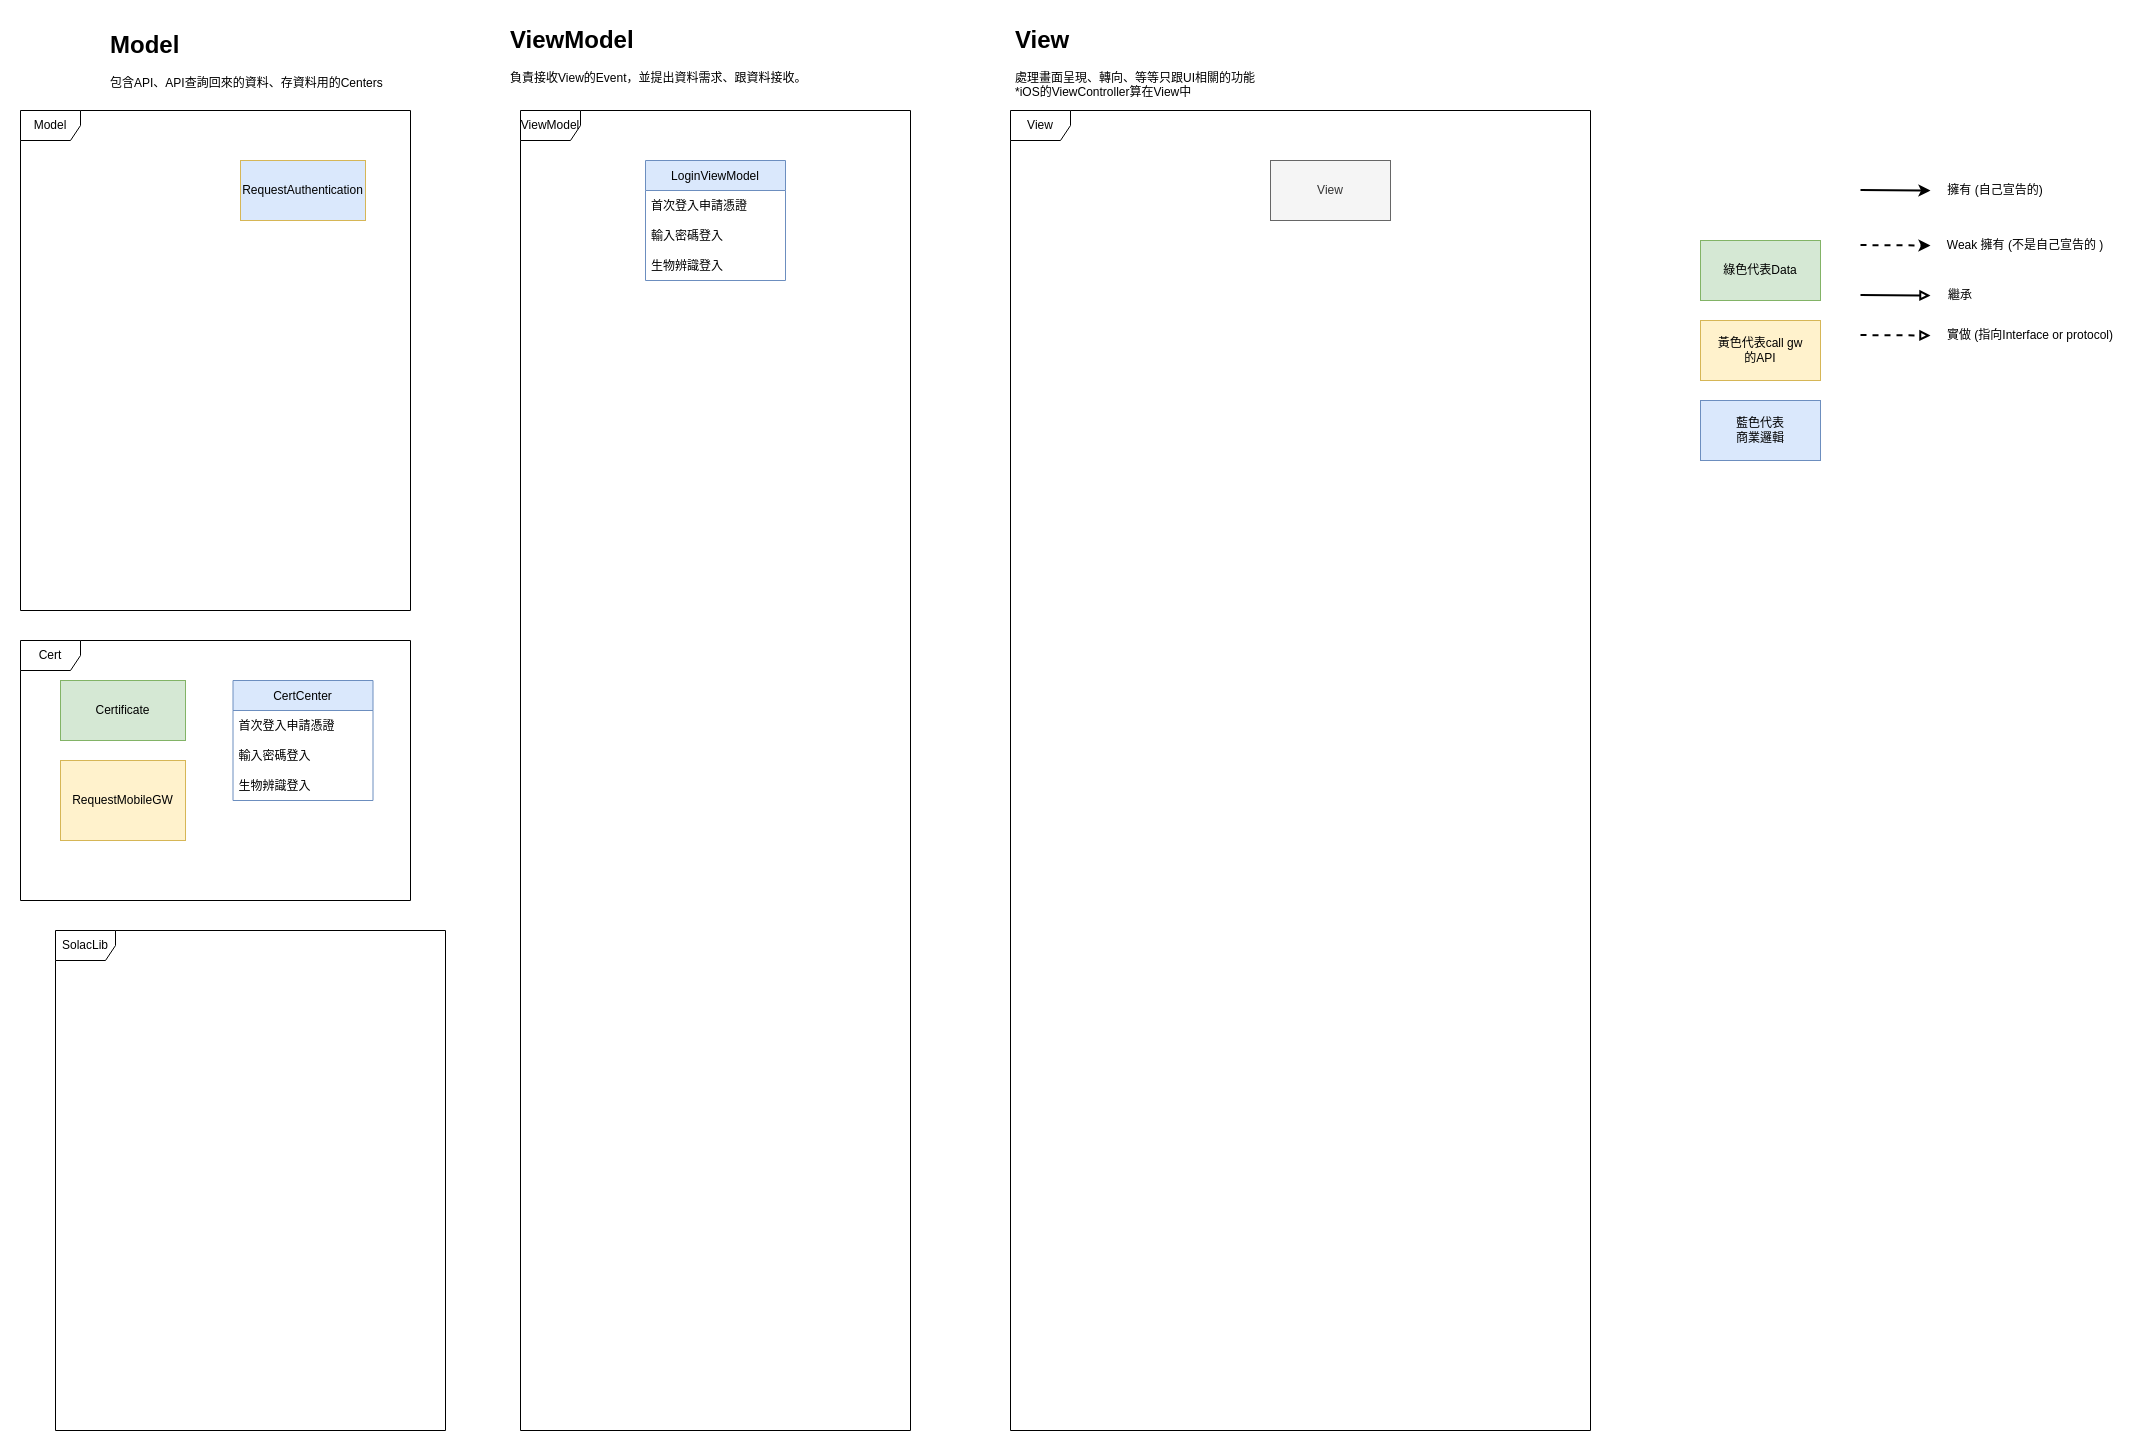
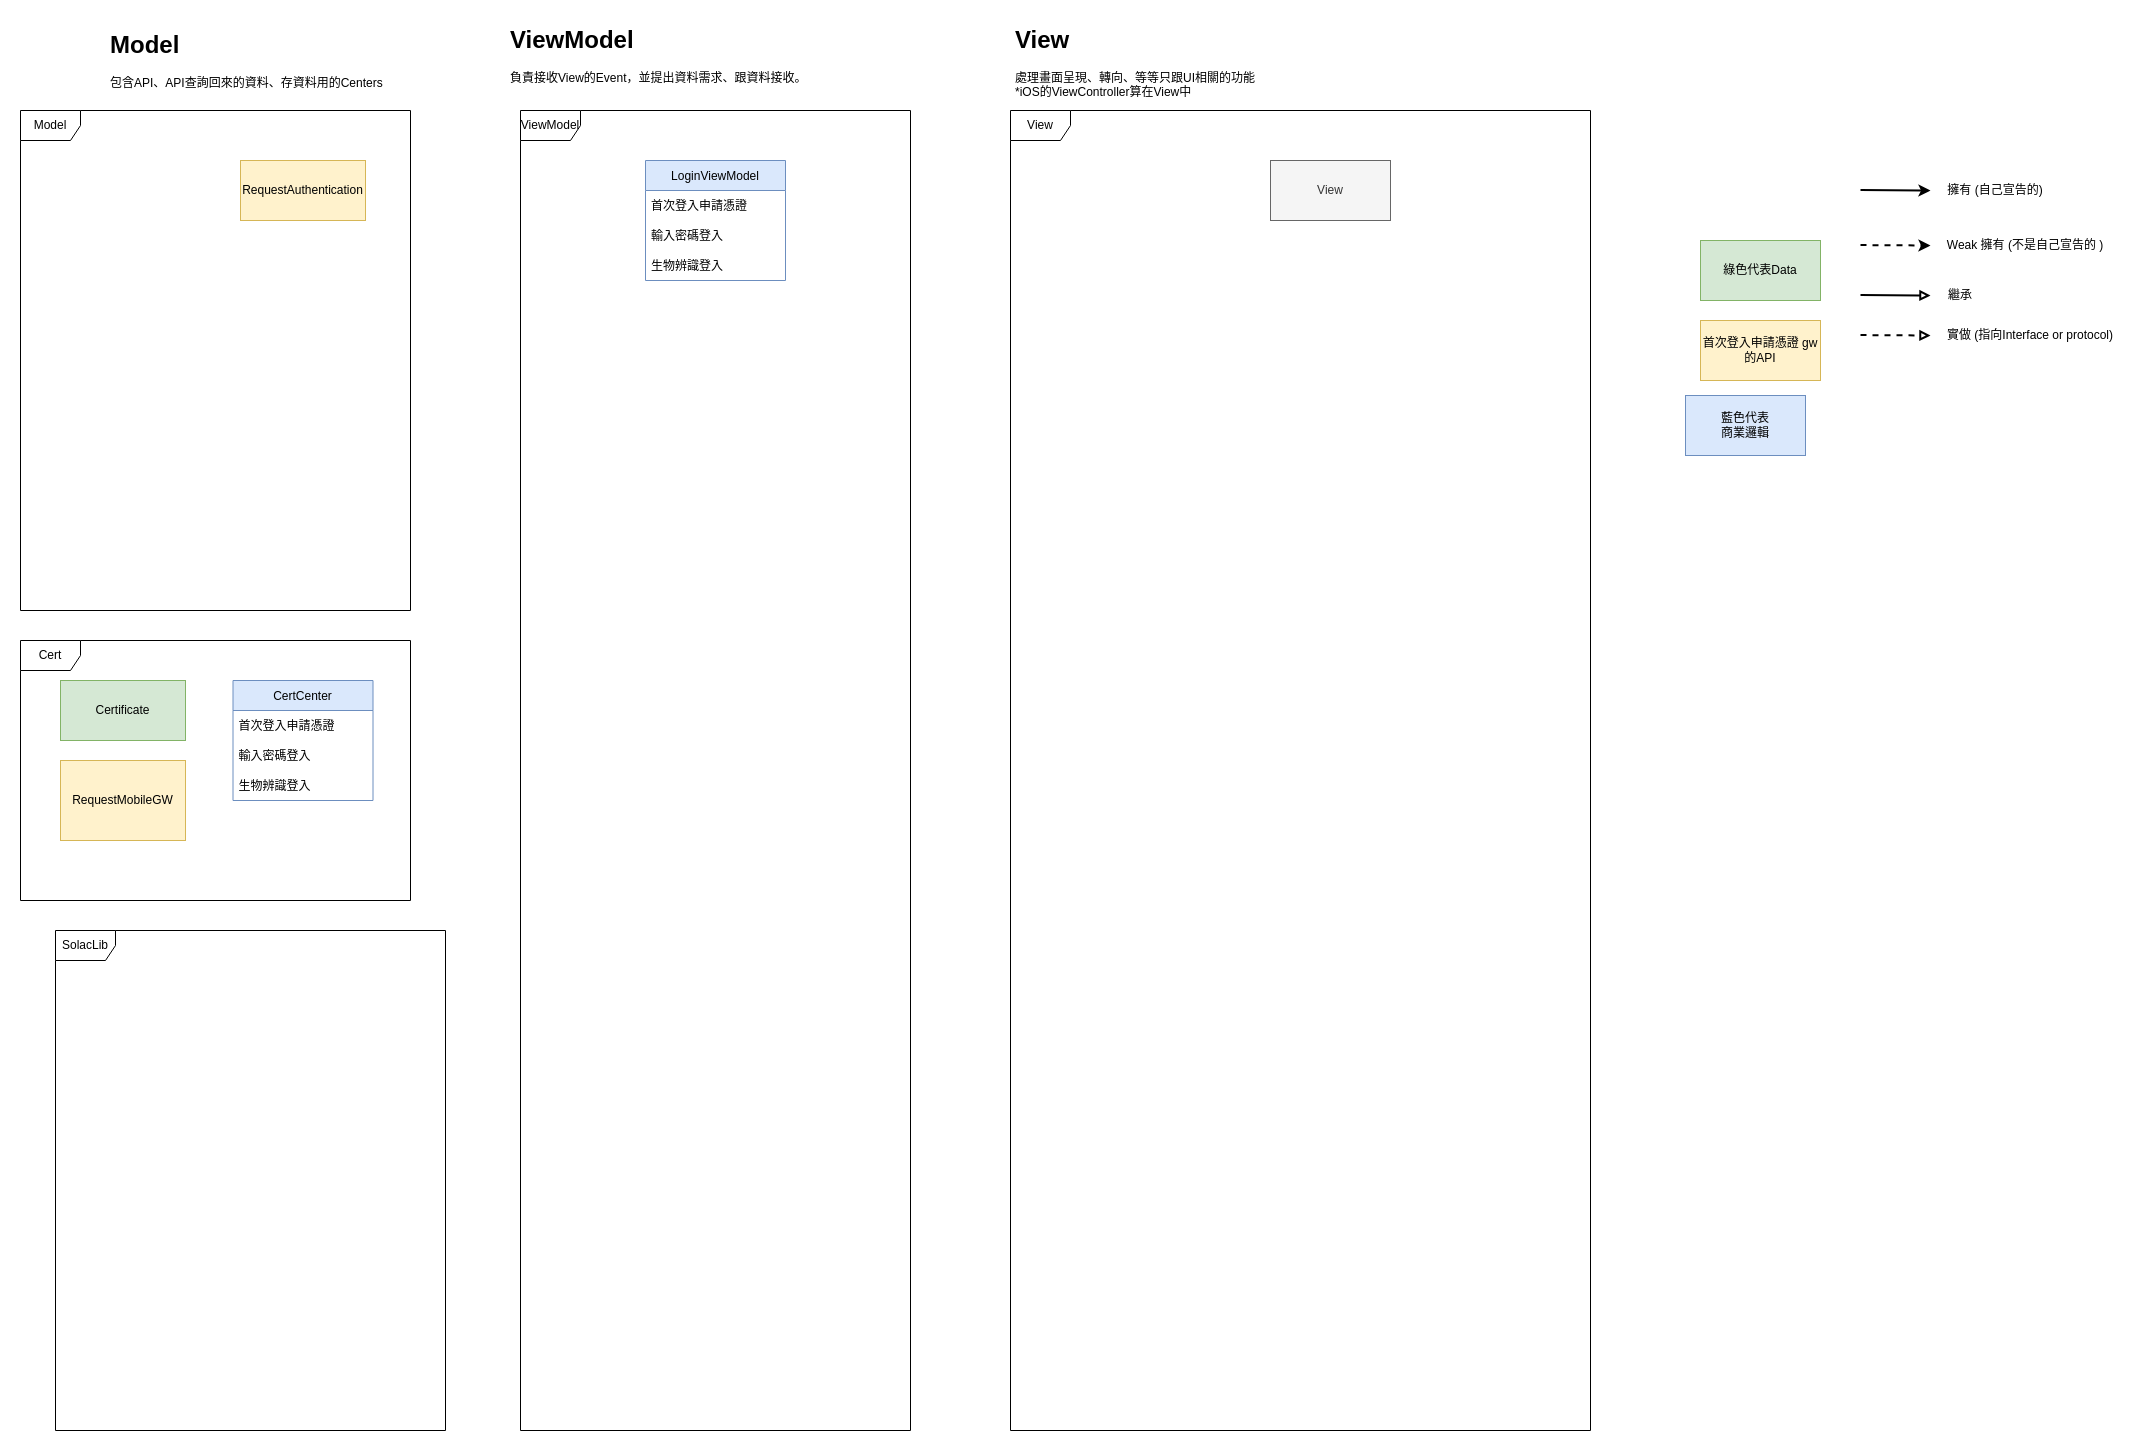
(303, 191) -> (303, 191)
(1761, 351) -> (1761, 351)
(1761, 431) -> (1746, 426)
